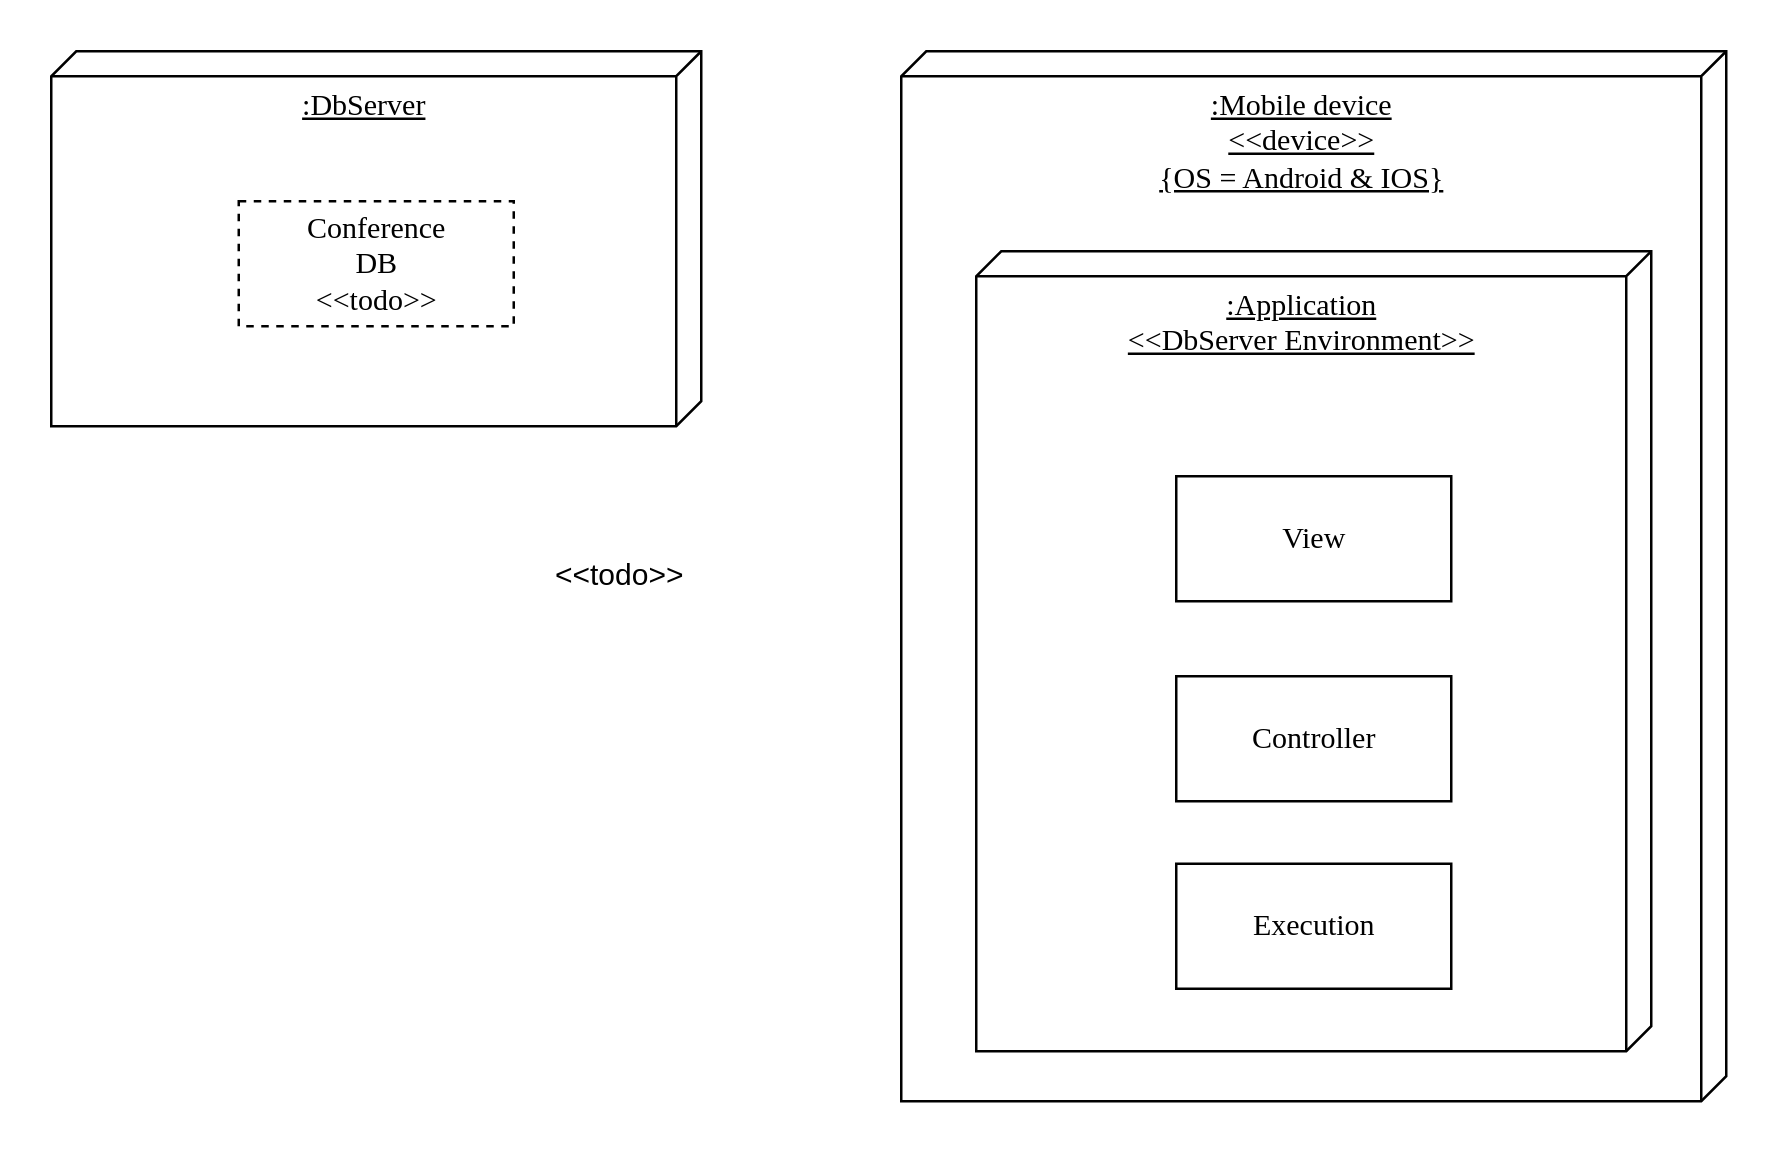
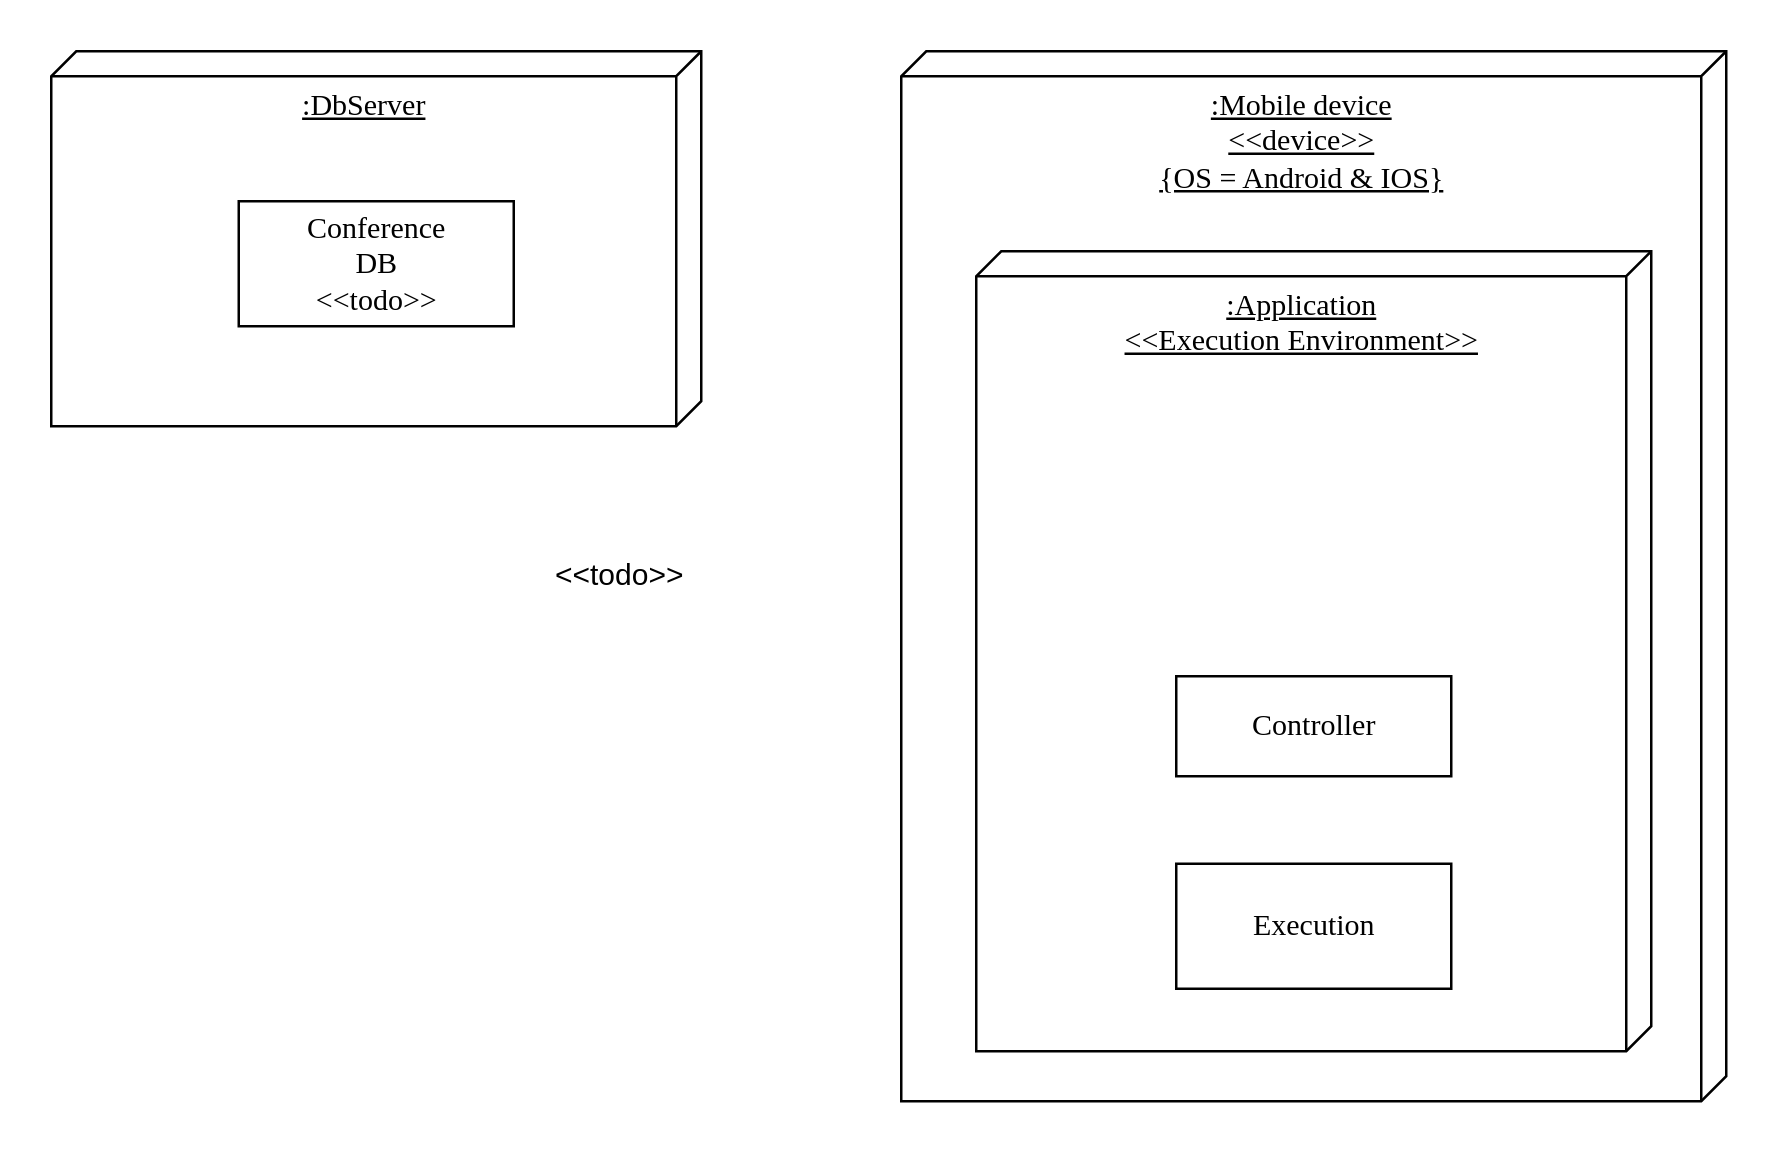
(376, 264) -> (376, 264)
(1303, 325) -> (1303, 325)
(1314, 539) -> none
(1314, 739) -> (1314, 726)
